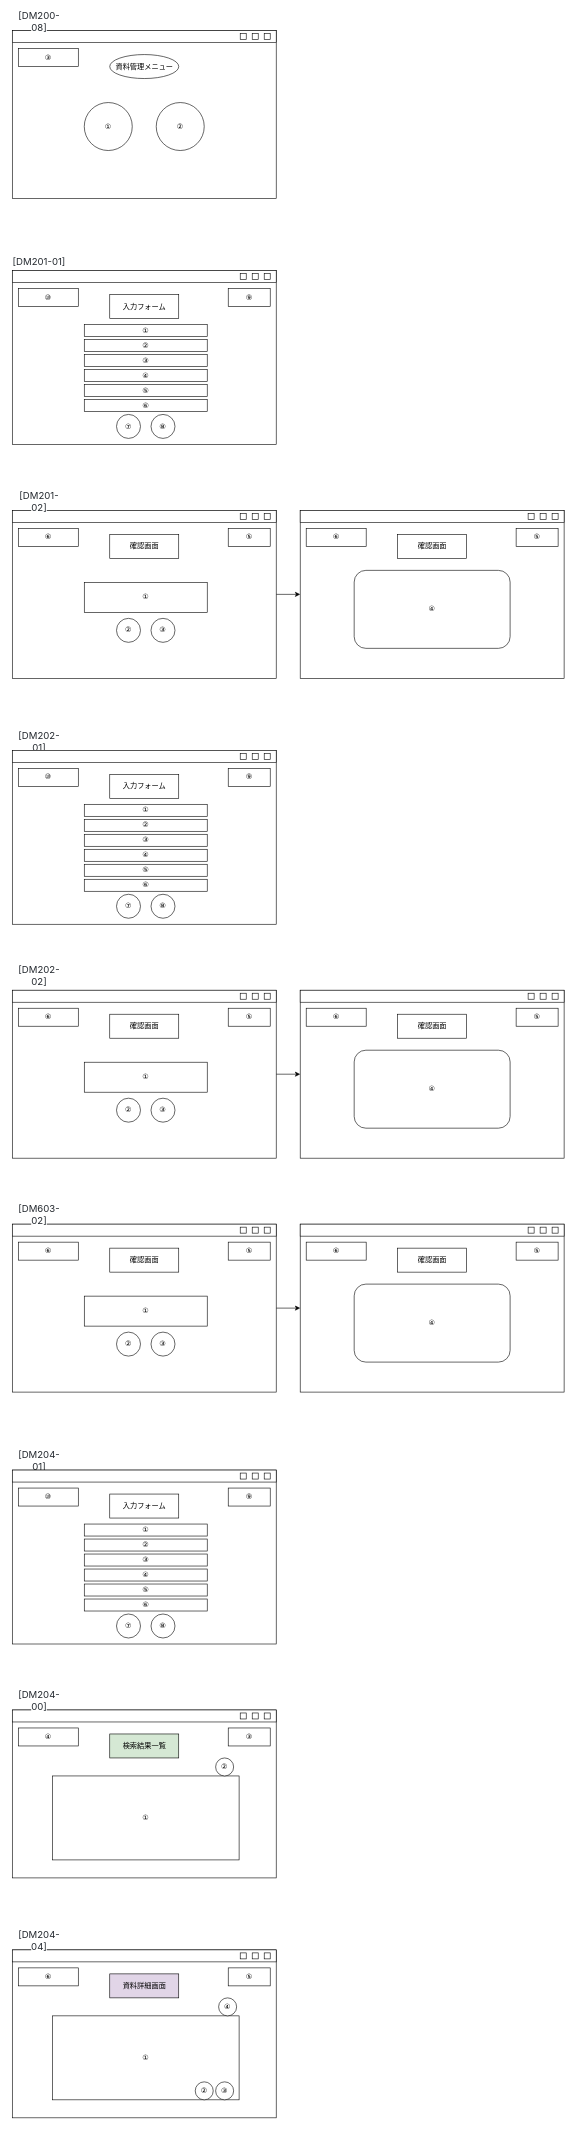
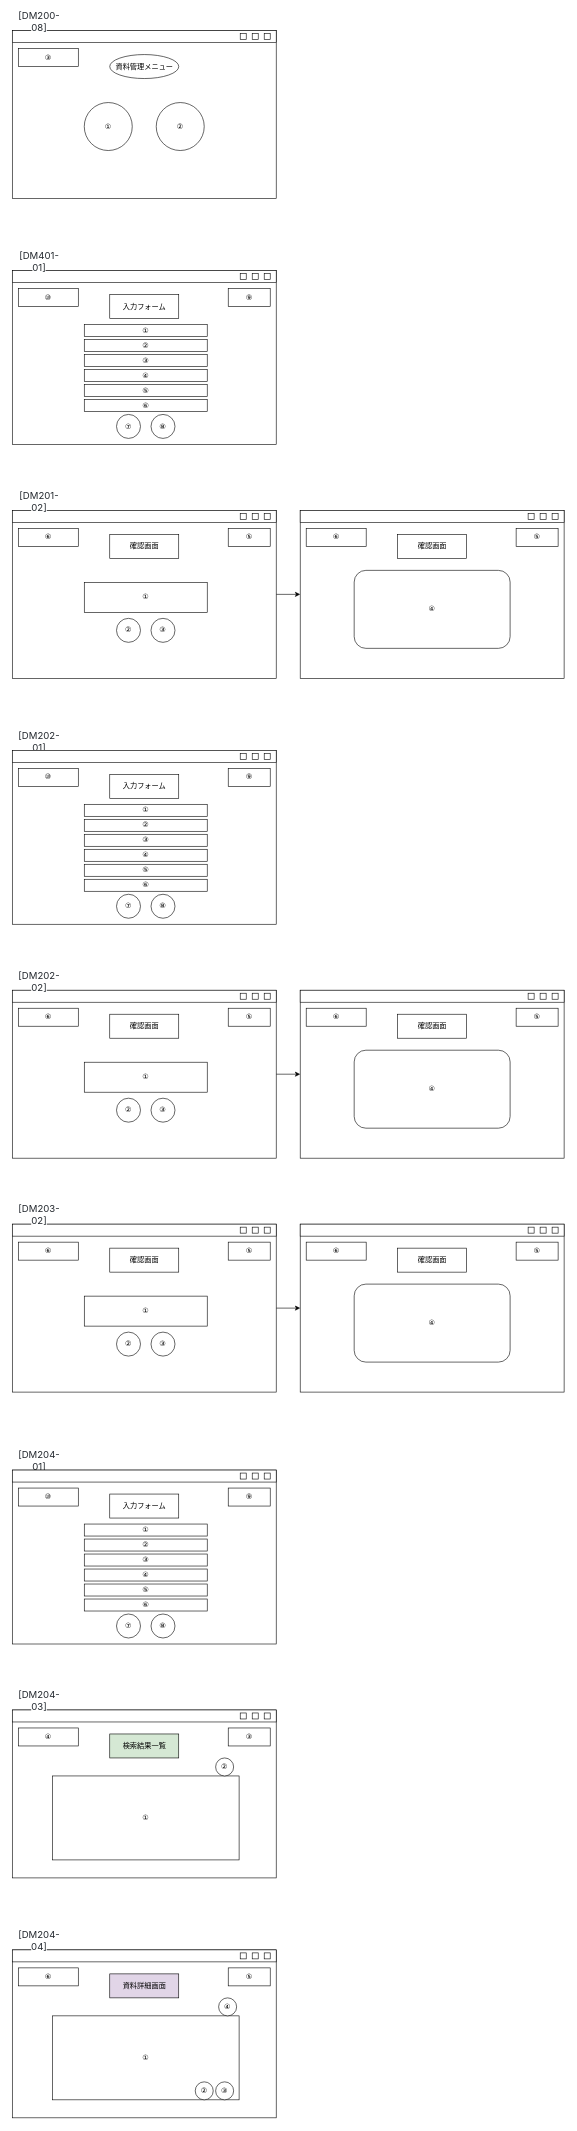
(39, 261) -> (39, 261)
(39, 975) -> (39, 981)
(39, 1215) -> (39, 1215)
(39, 1701) -> (39, 1701)
